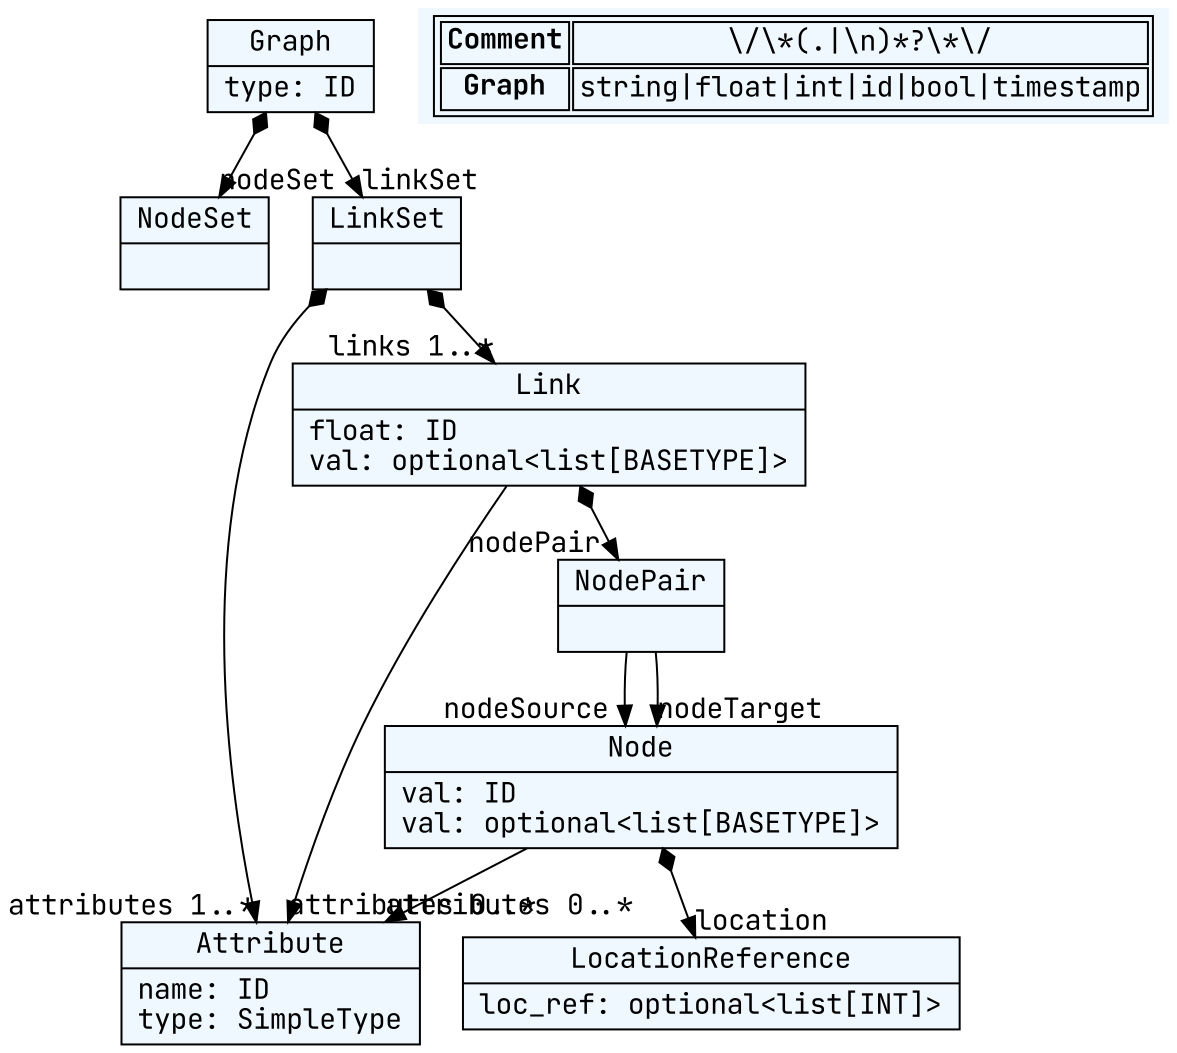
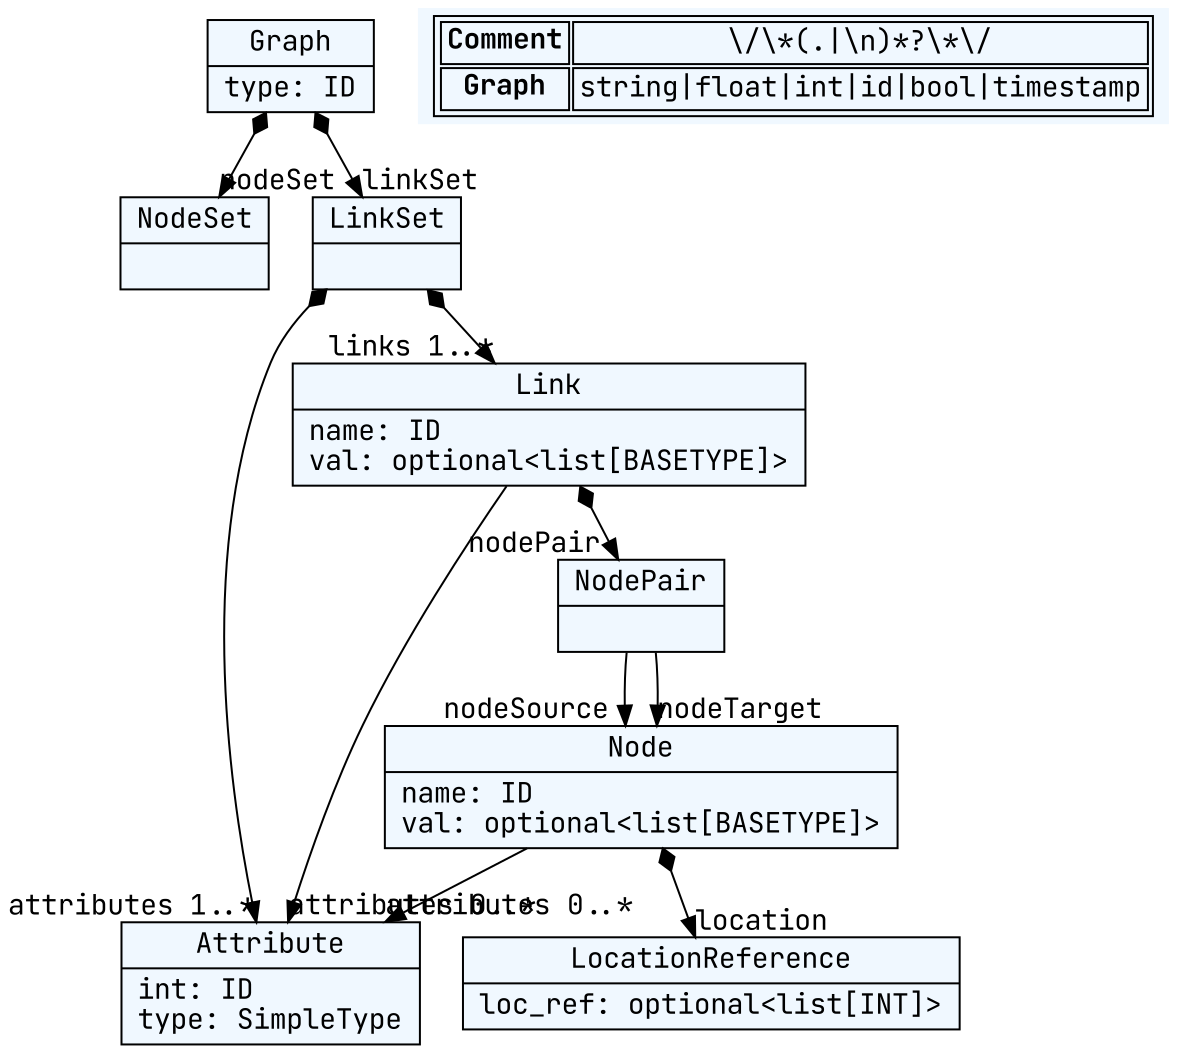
(384, 432) -> (376, 432)
(459, 794) -> (468, 794)
(205, 990) -> (196, 990)
